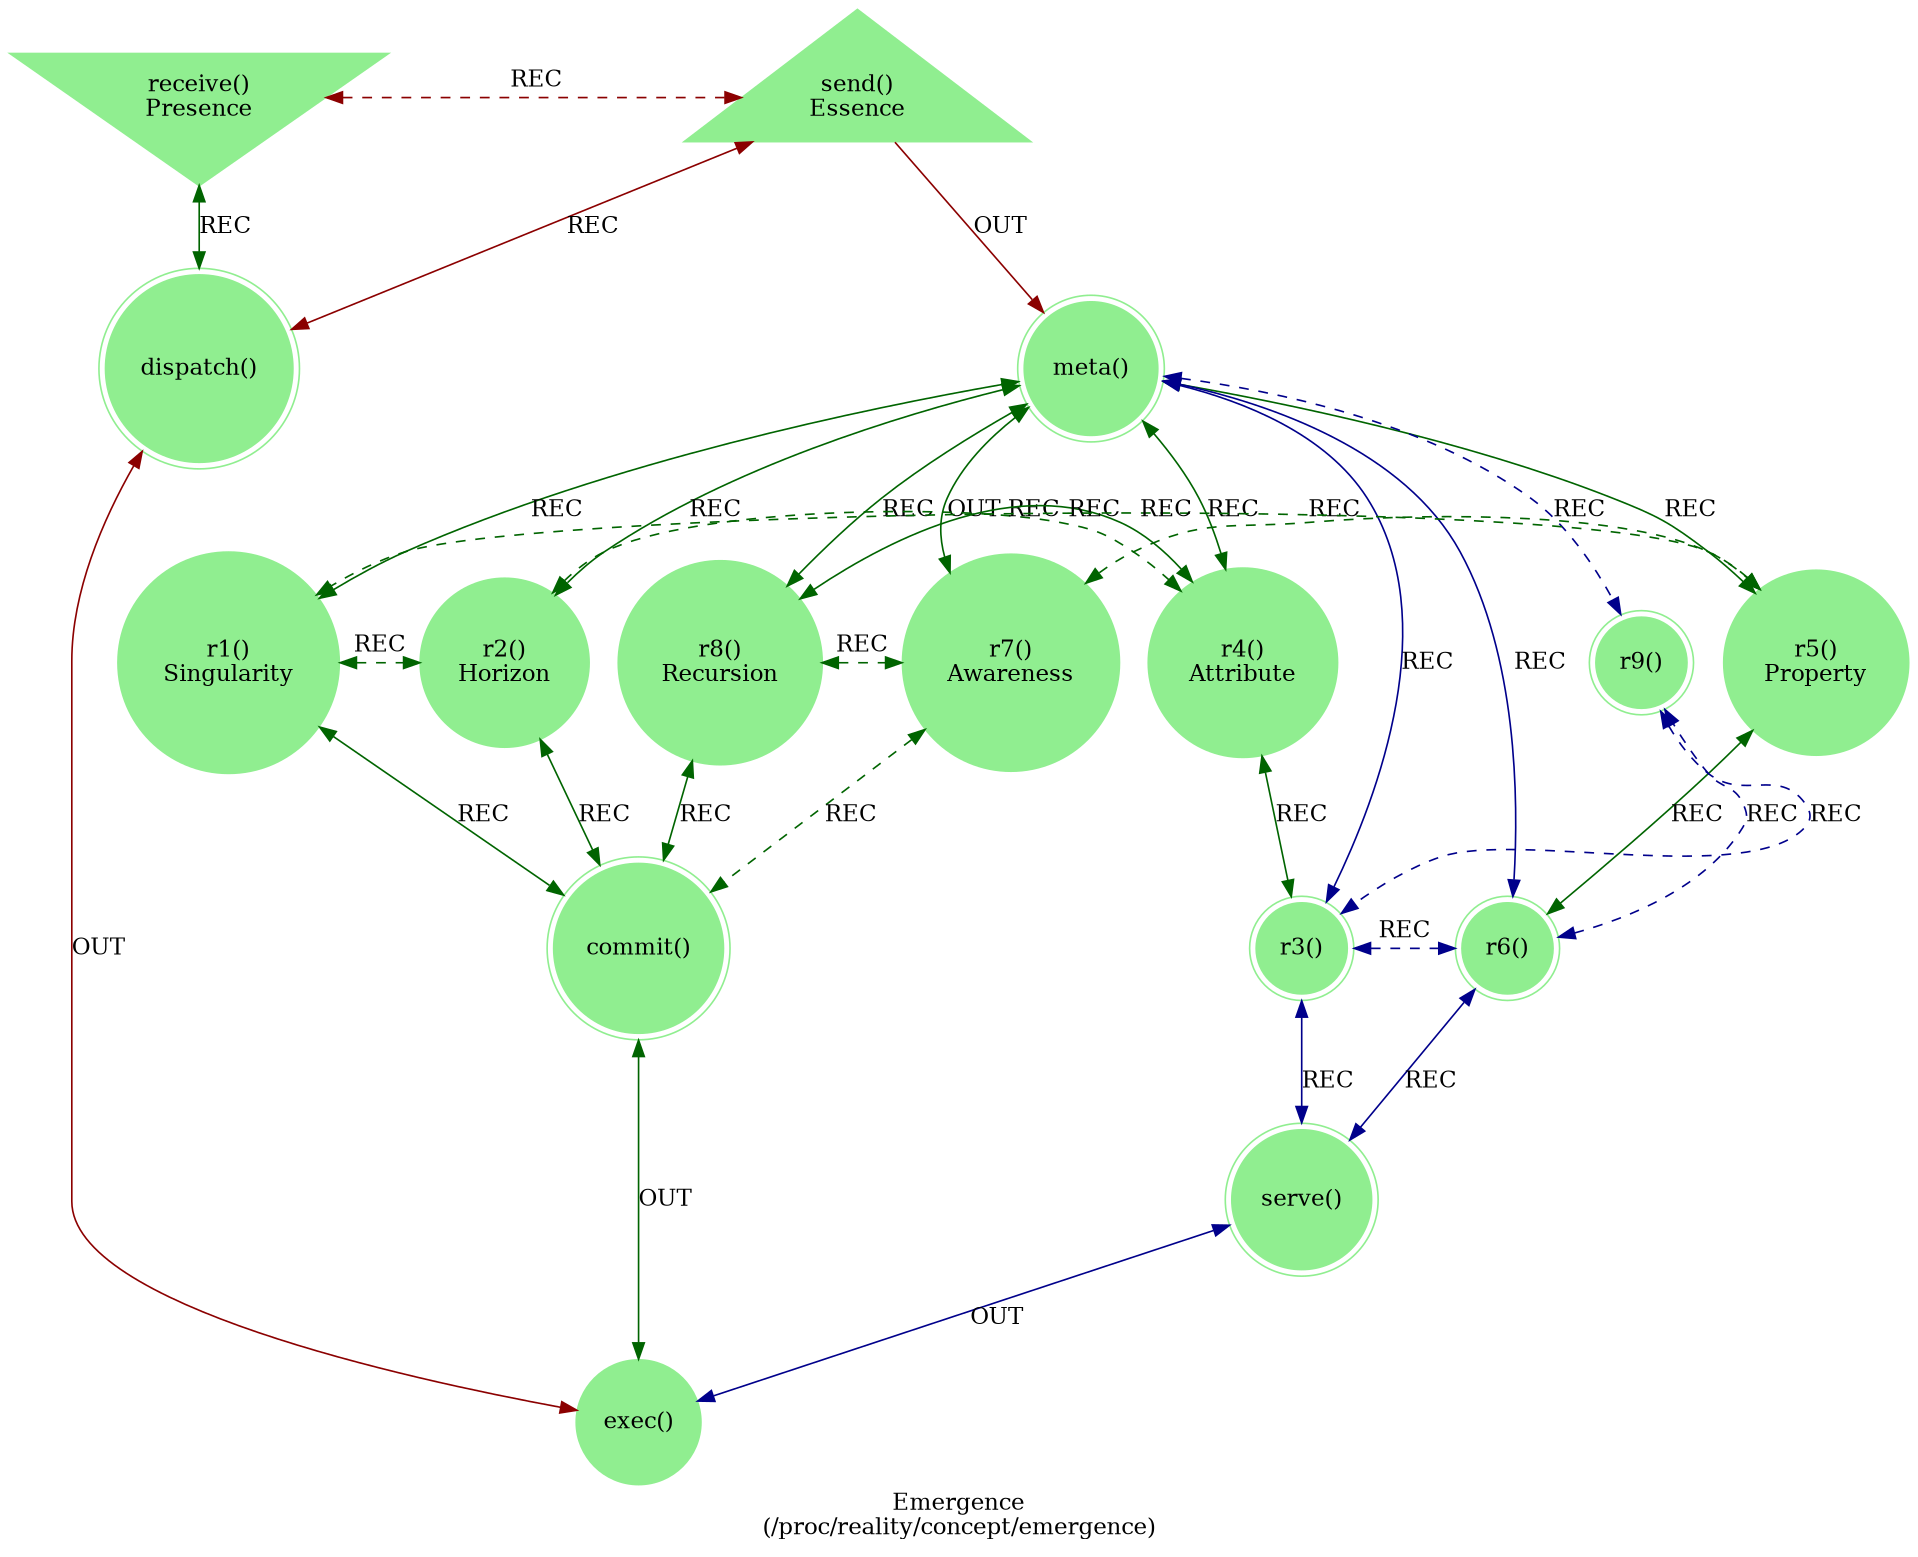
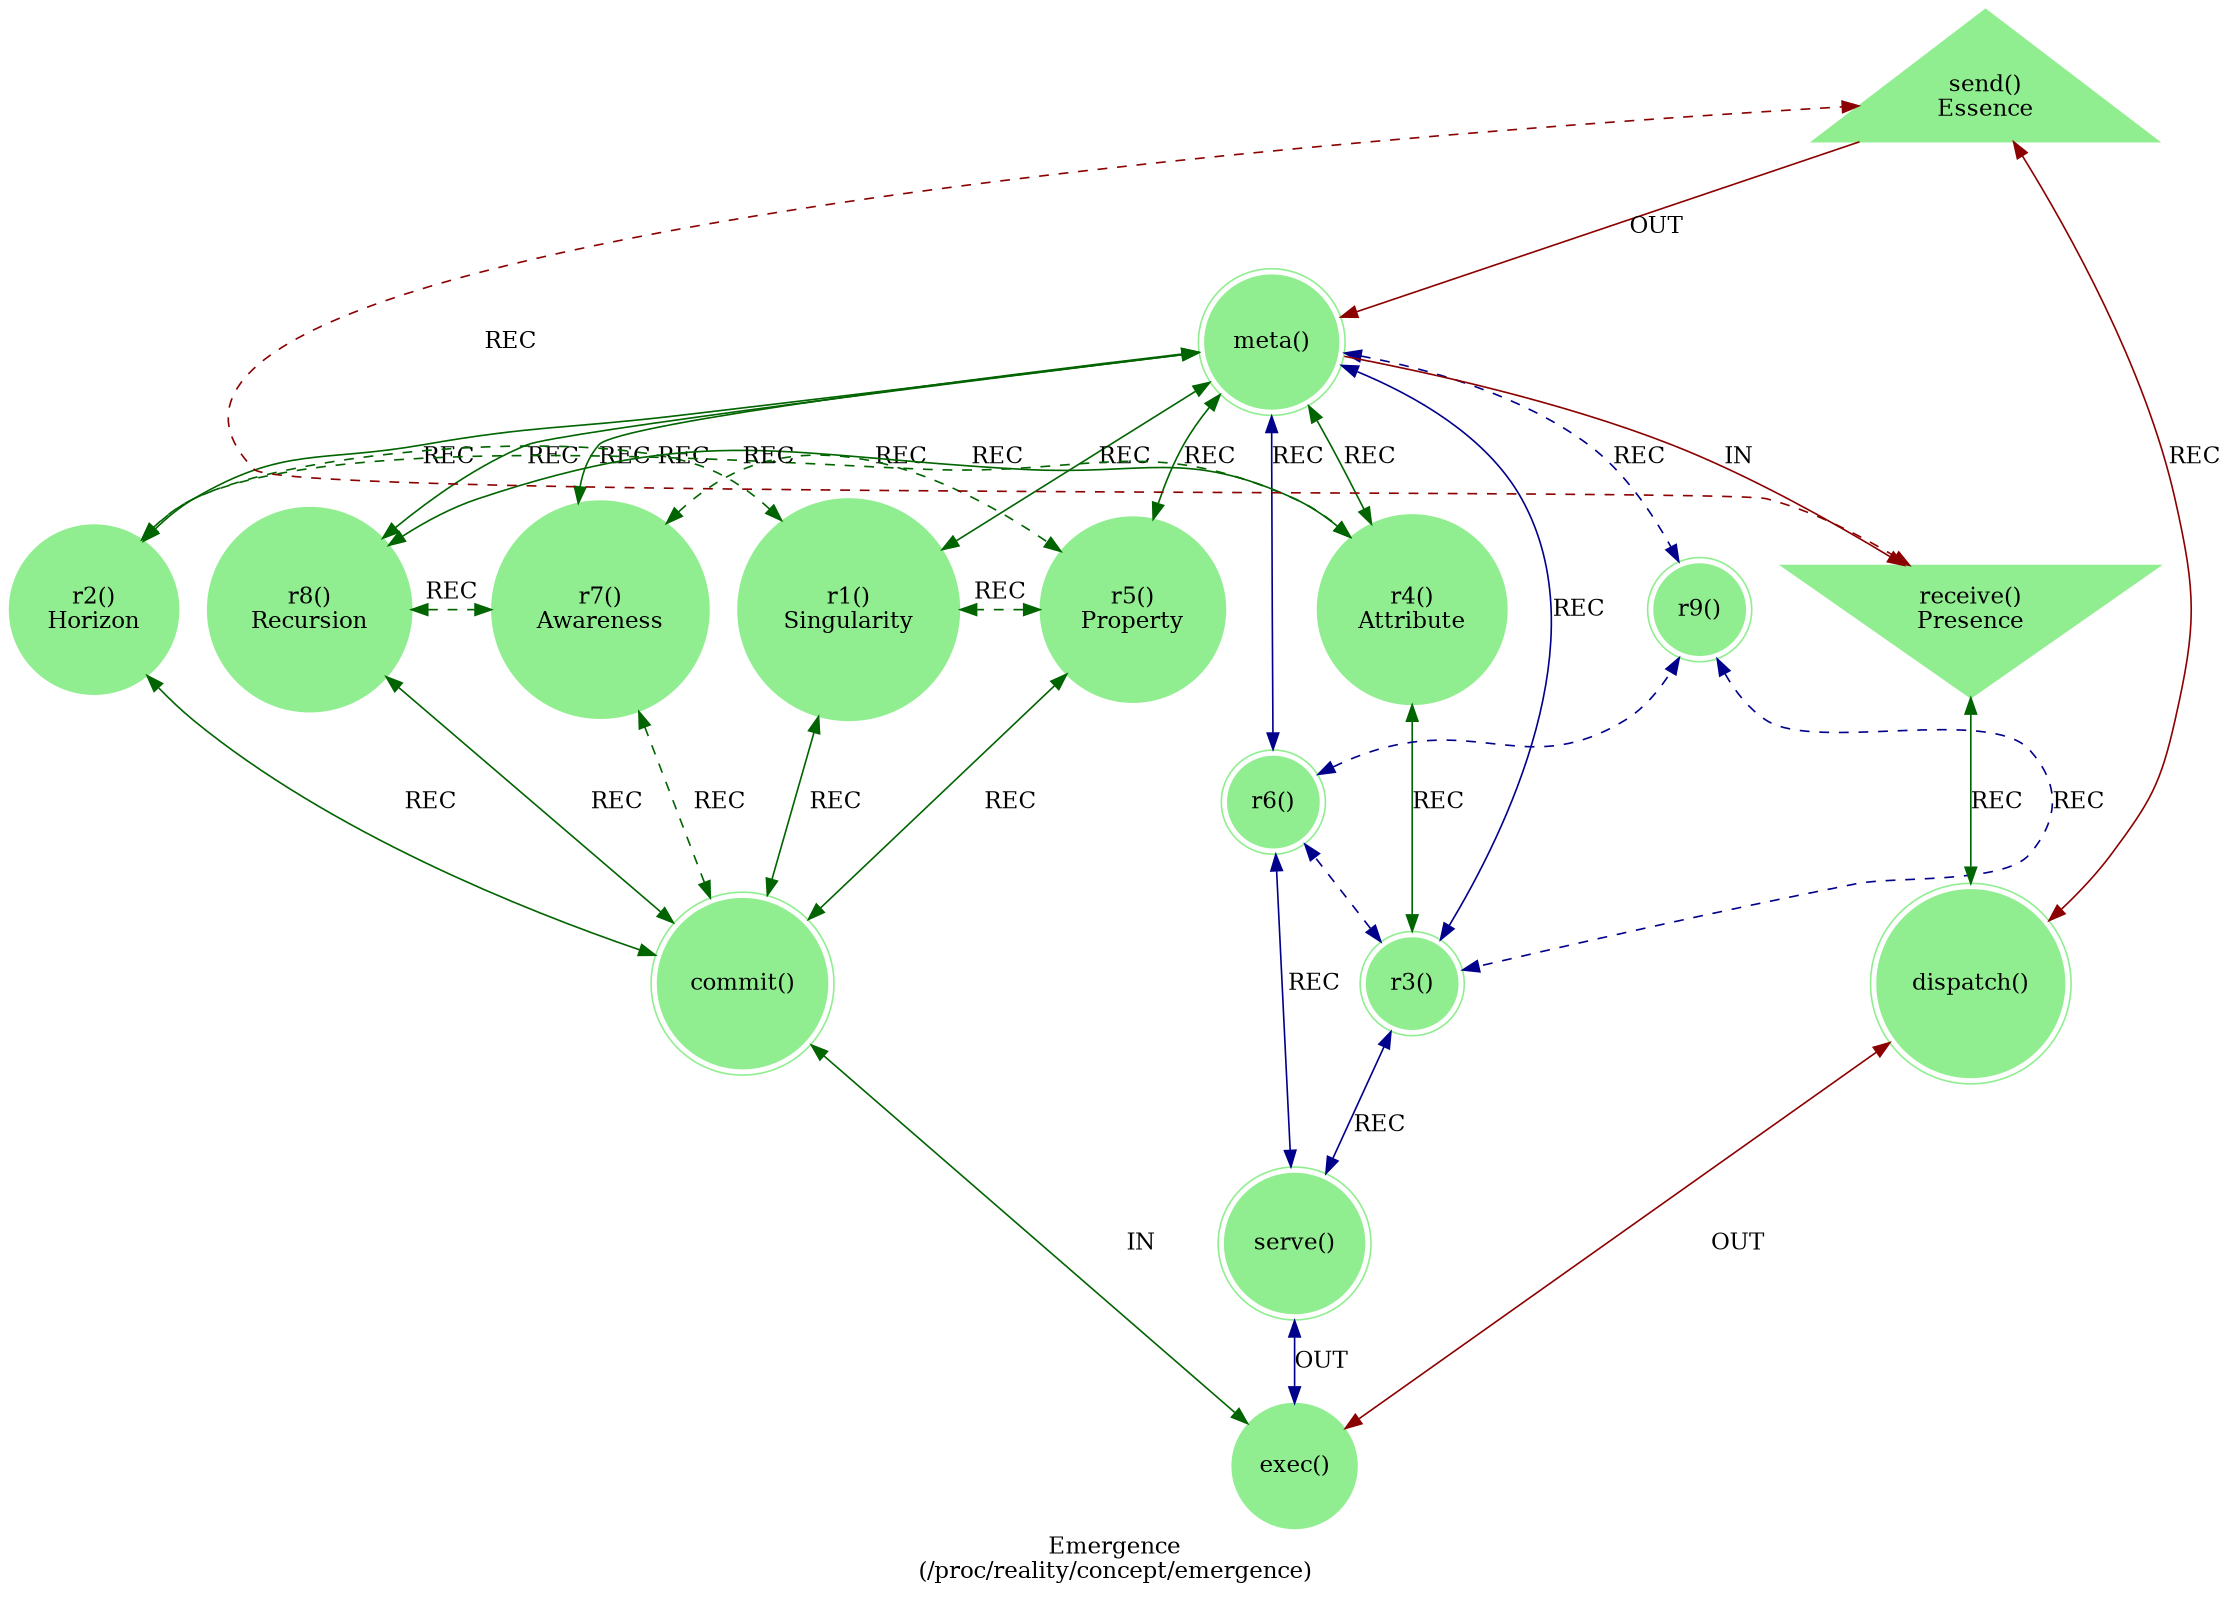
none -> (1627, 429)
(974, 510) -> (625, 457)
(1652, 824) -> (937, 797)
(666, 1200) -> (1141, 1243)
